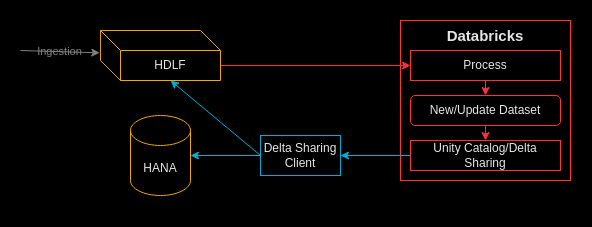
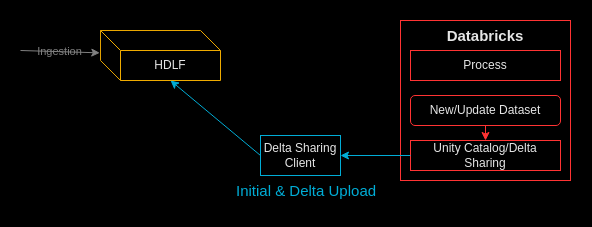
(312, 66) -> none
(486, 85) -> none
(161, 156) -> none
(229, 156) -> none
none -> (311, 191)
